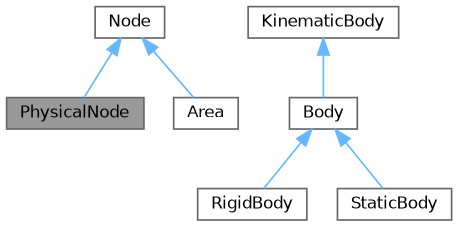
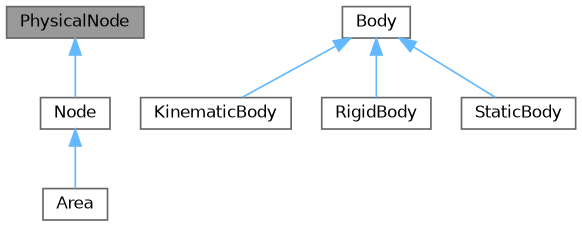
(98, 75) -> (75, 76)
(323, 76) -> (289, 72)
